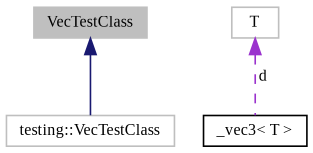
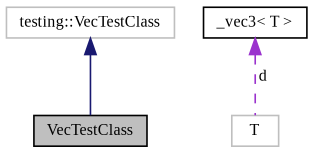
(90, 23) -> (90, 131)
(90, 85) -> (90, 85)
(255, 85) -> (255, 85)
